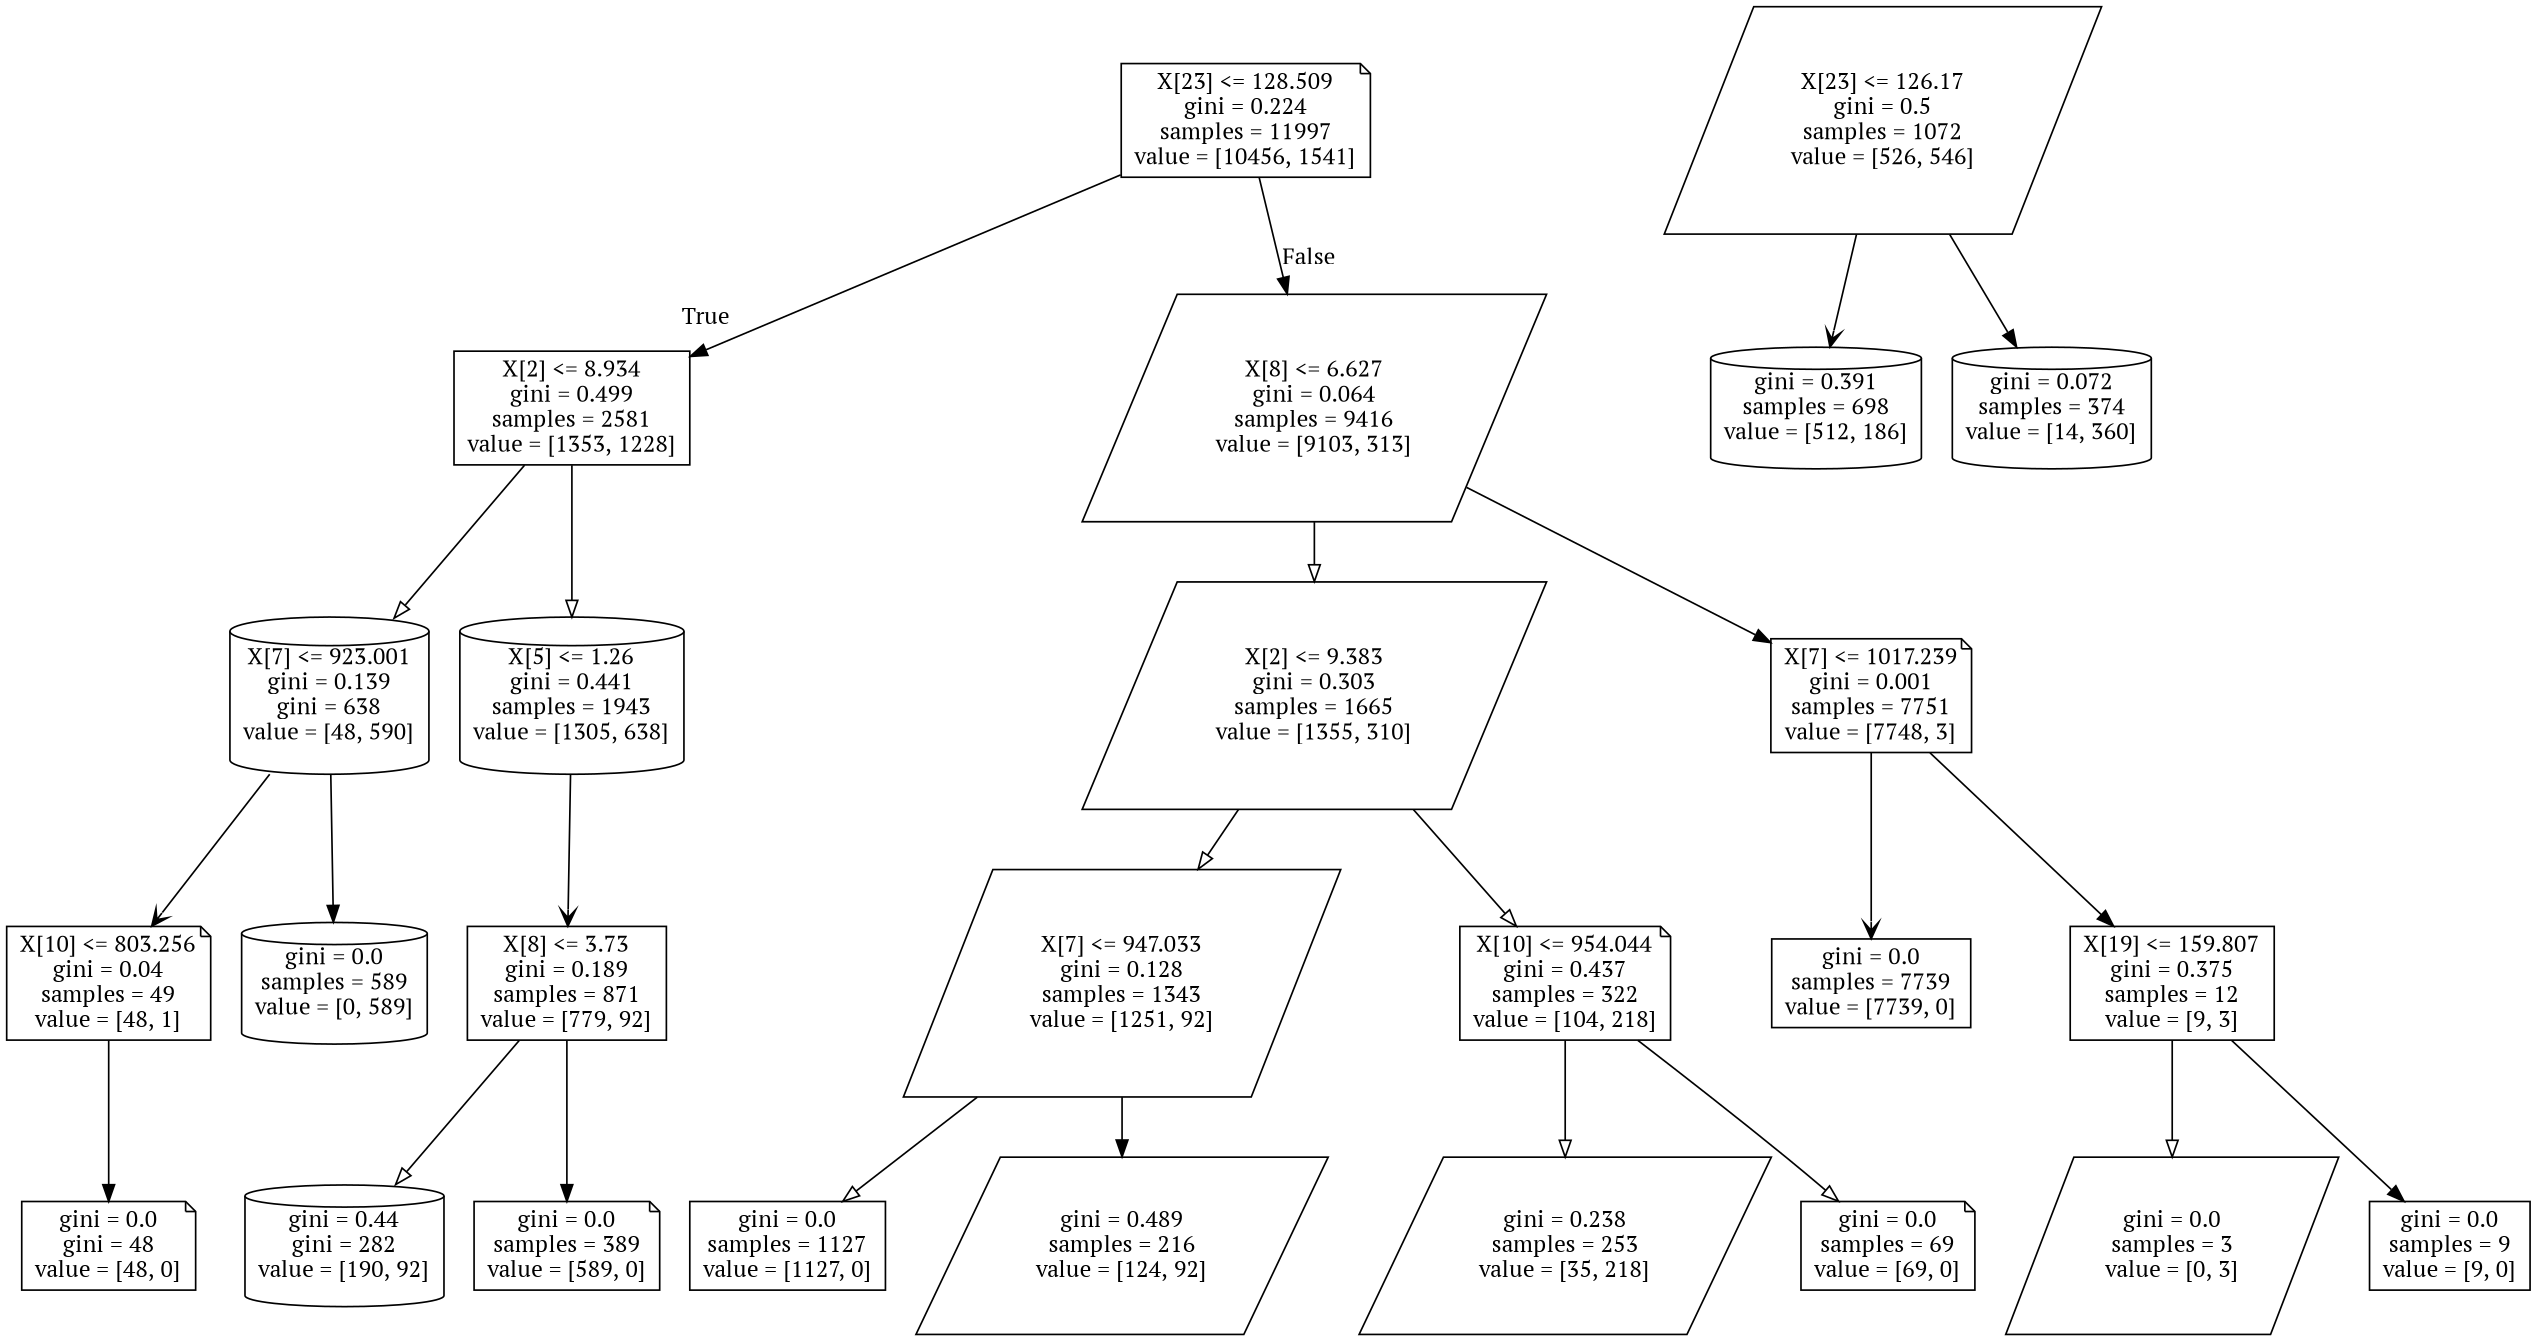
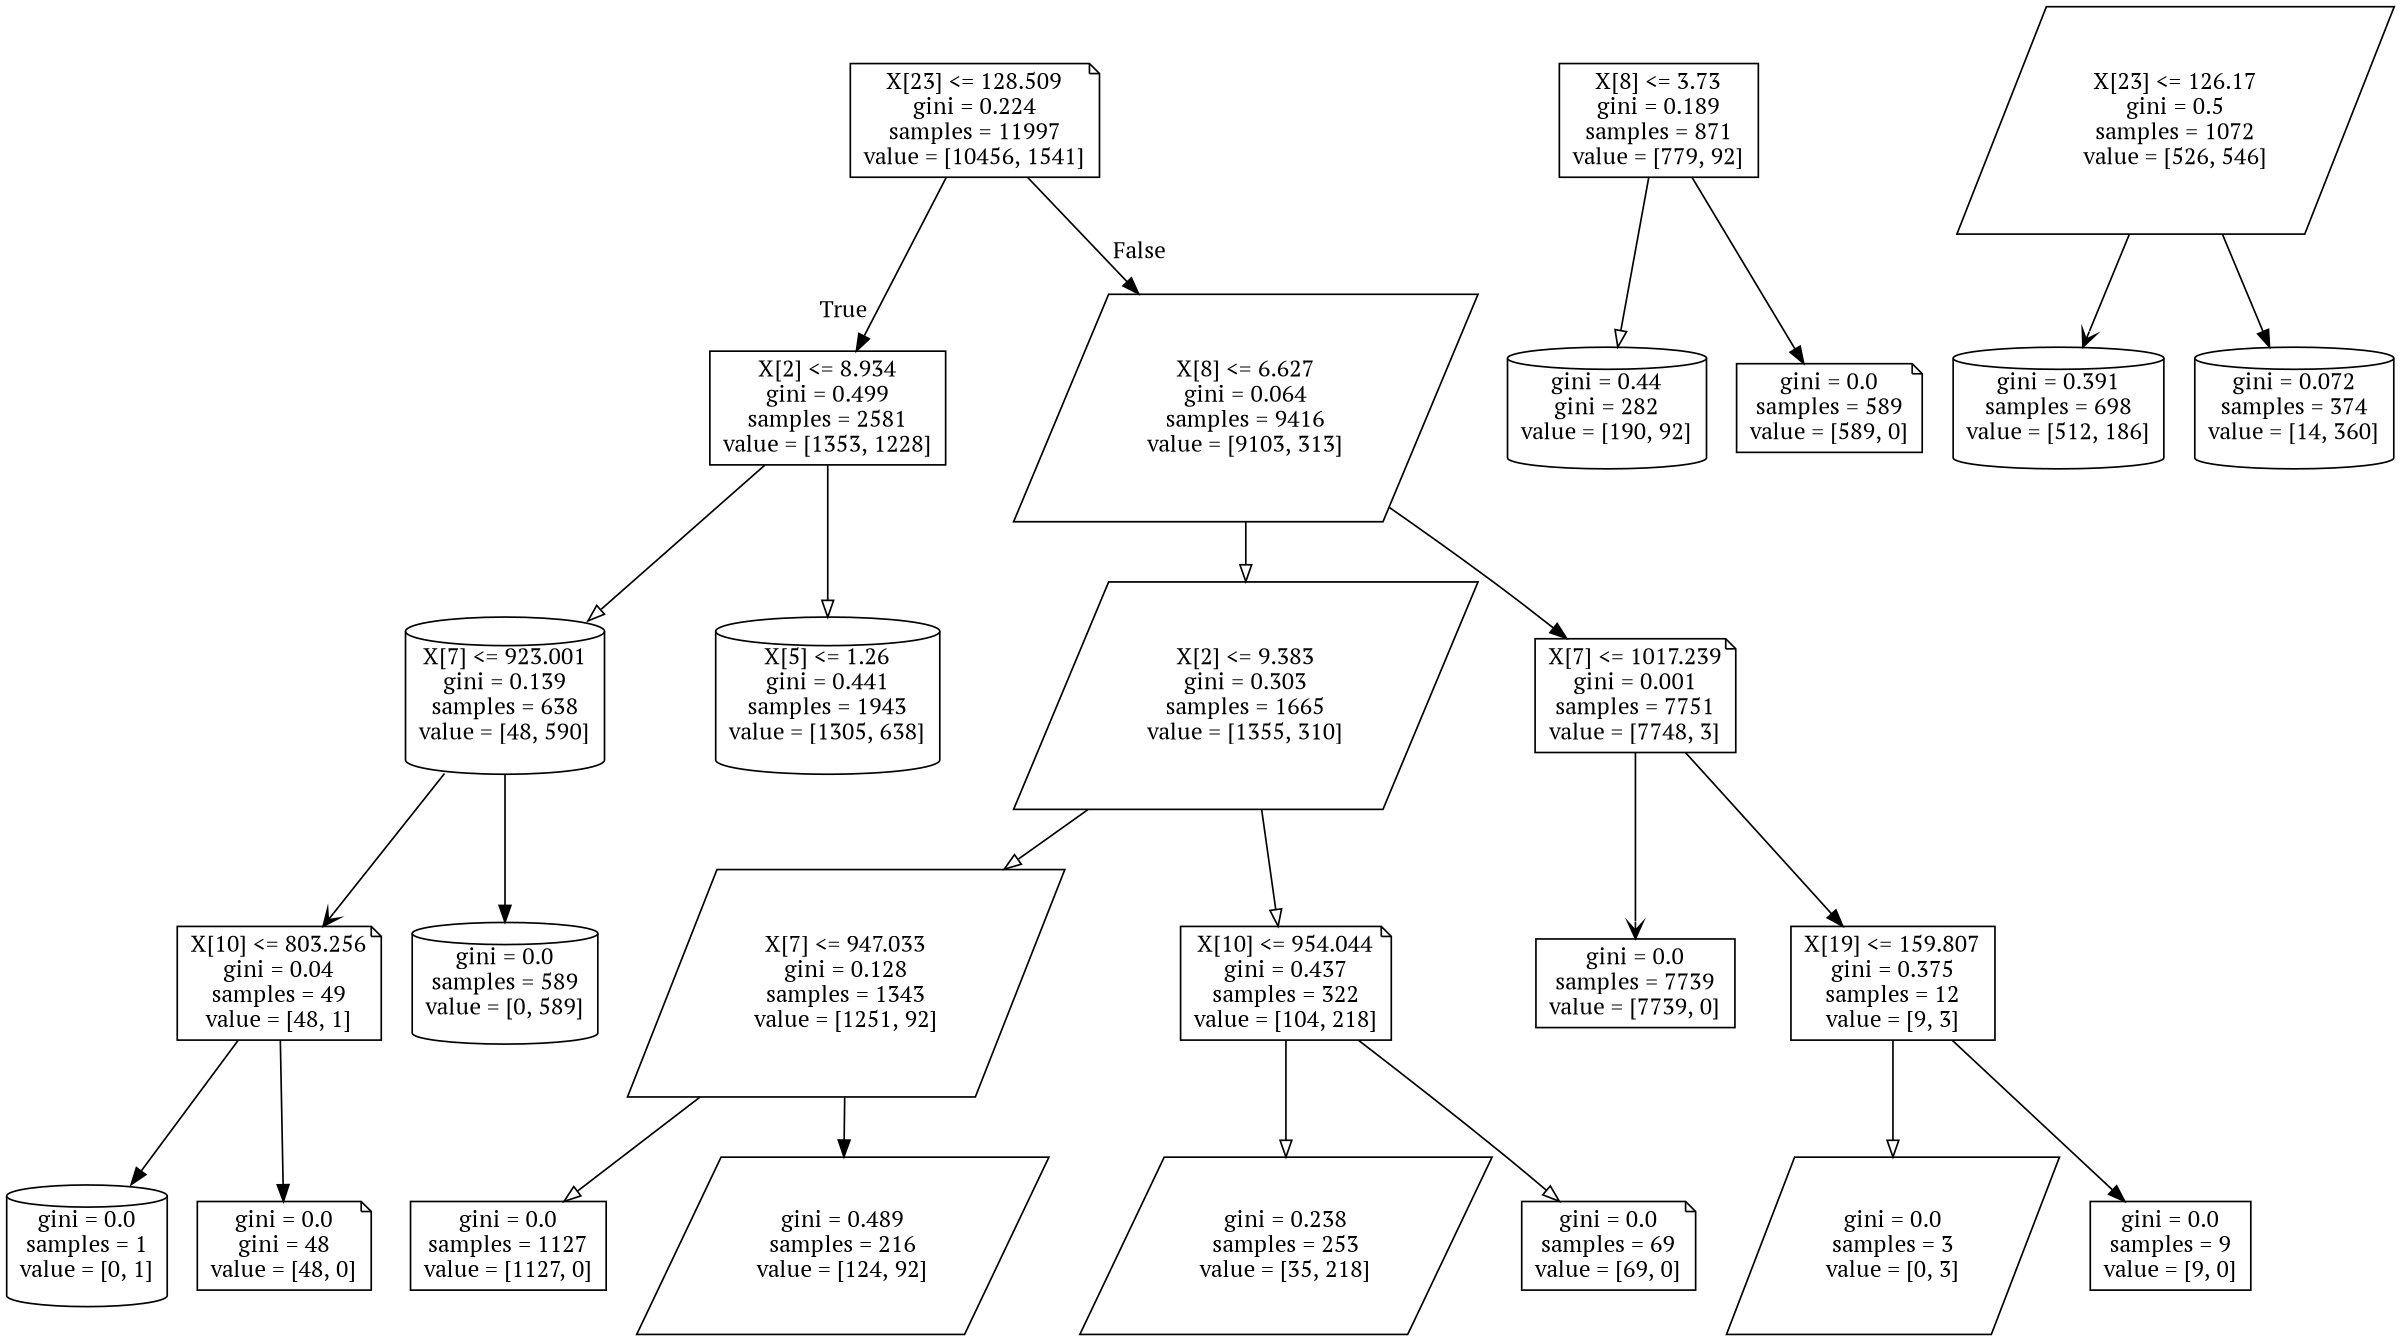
(329, 696) -> (505, 696)
(569, 842) -> none
none -> (87, 1246)
(567, 1246) -> (1829, 408)
